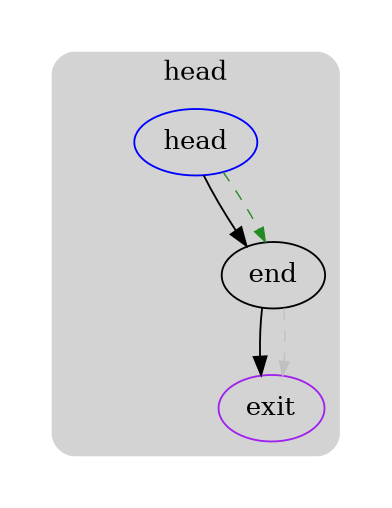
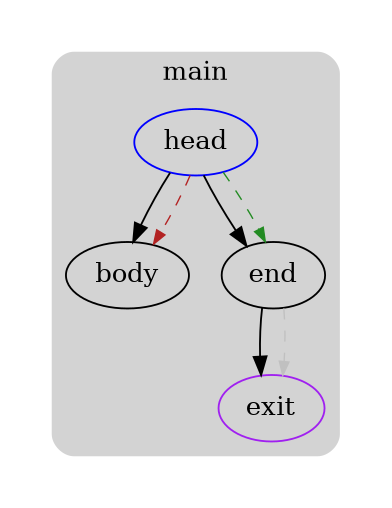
(196, 73) -> (196, 73)
none -> (127, 275)
